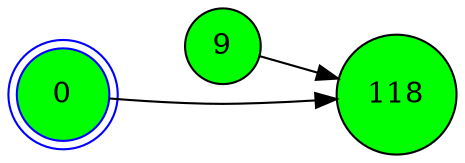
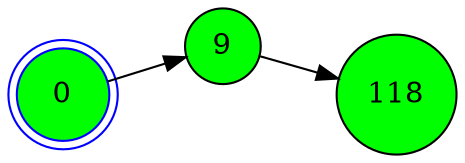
(212, 104) -> (137, 72)
